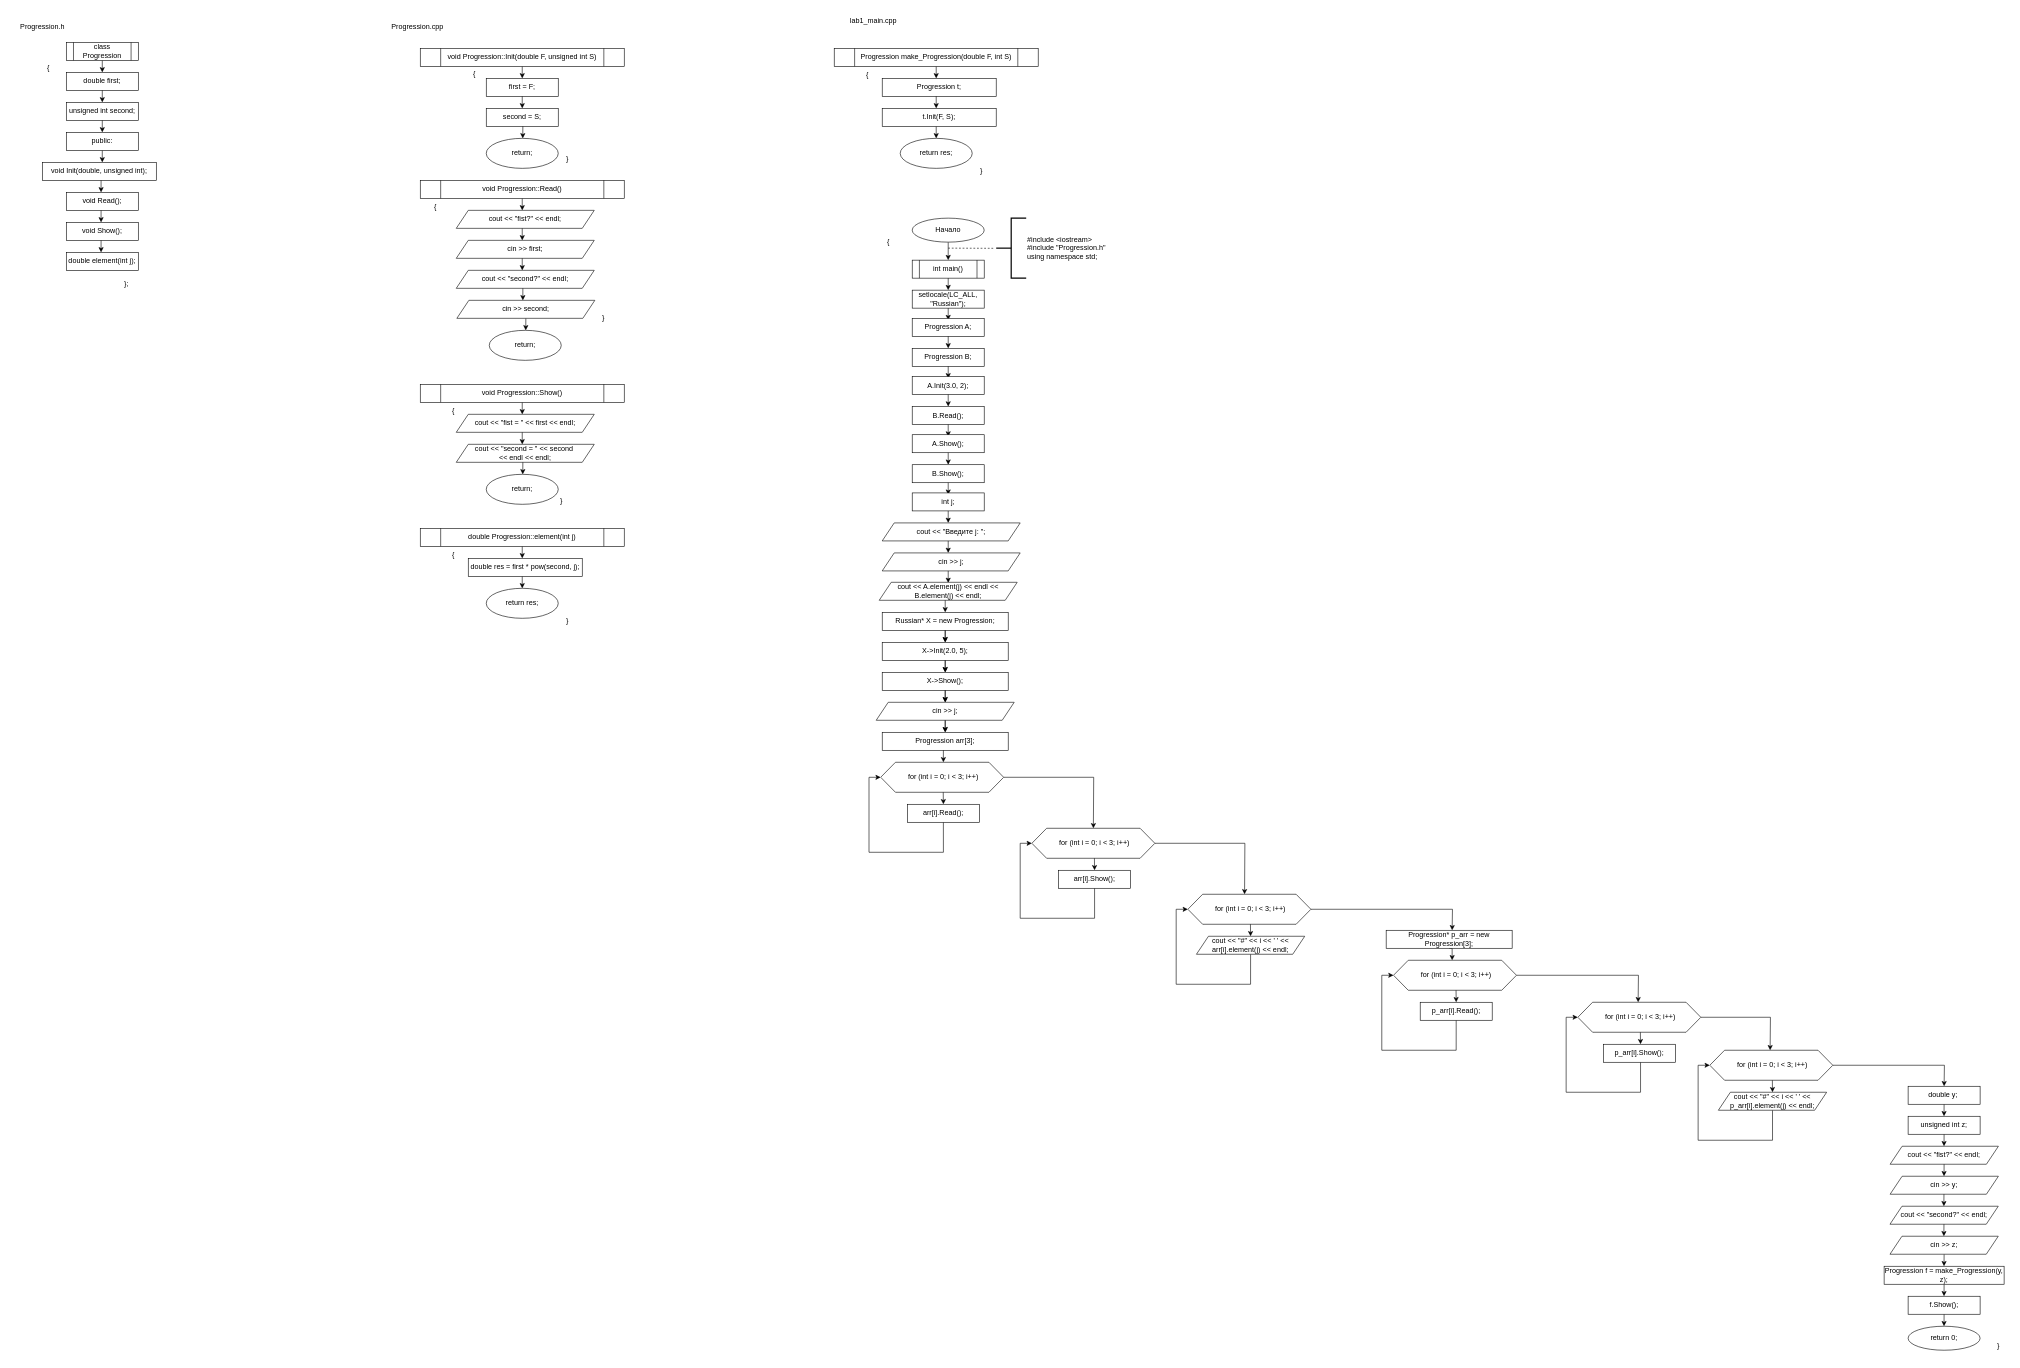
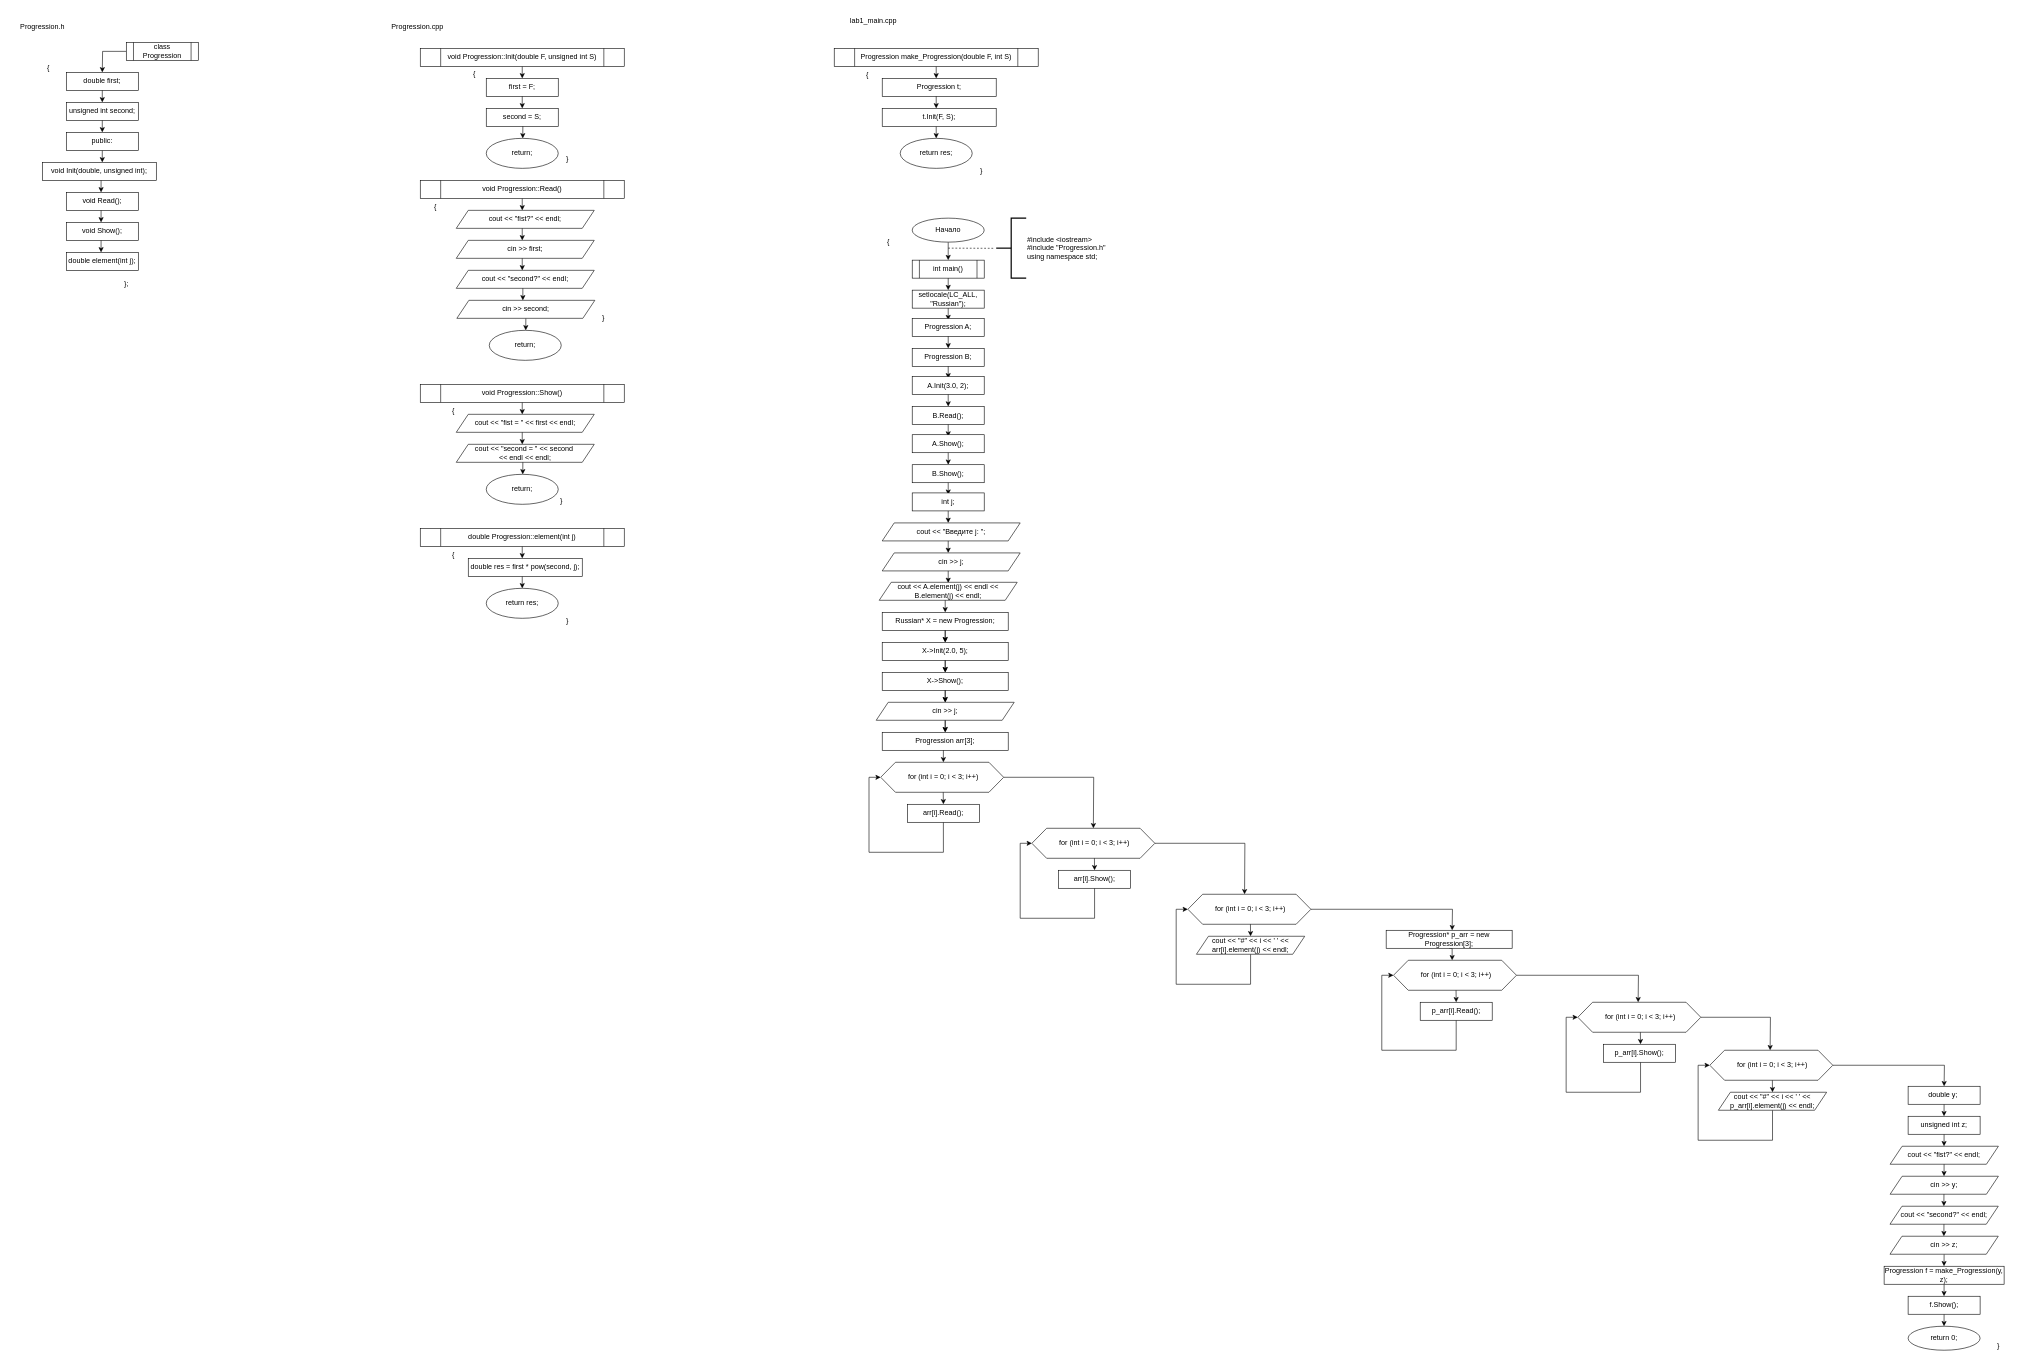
(102, 51) -> (162, 51)
